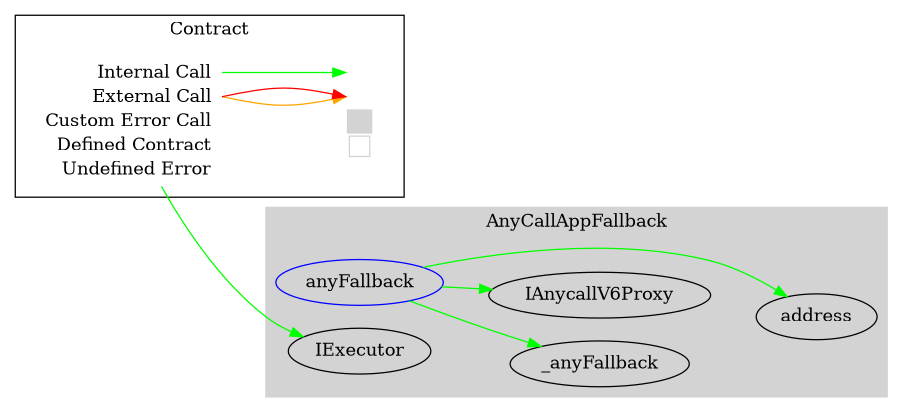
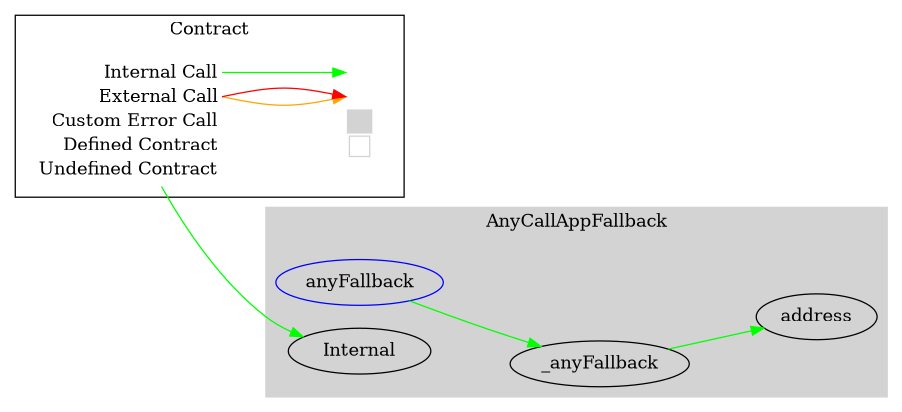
(137, 169) -> (128, 169)
(603, 248) -> (710, 340)
(600, 295) -> none
(360, 351) -> (360, 351)
